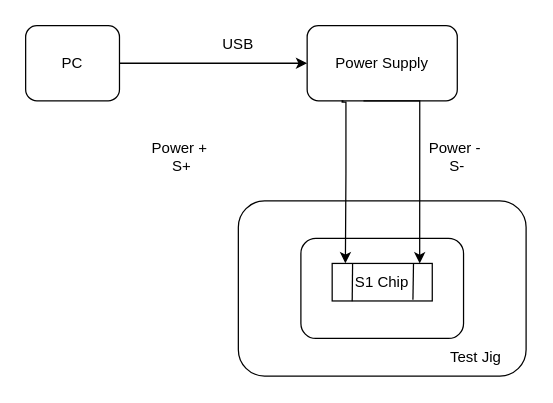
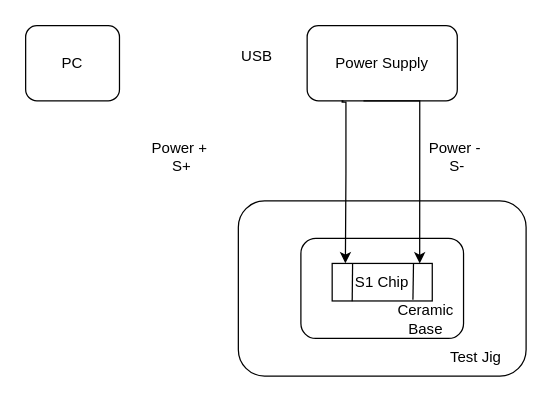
(238, 44) -> (257, 57)
(209, 63) -> none
none -> (426, 319)
